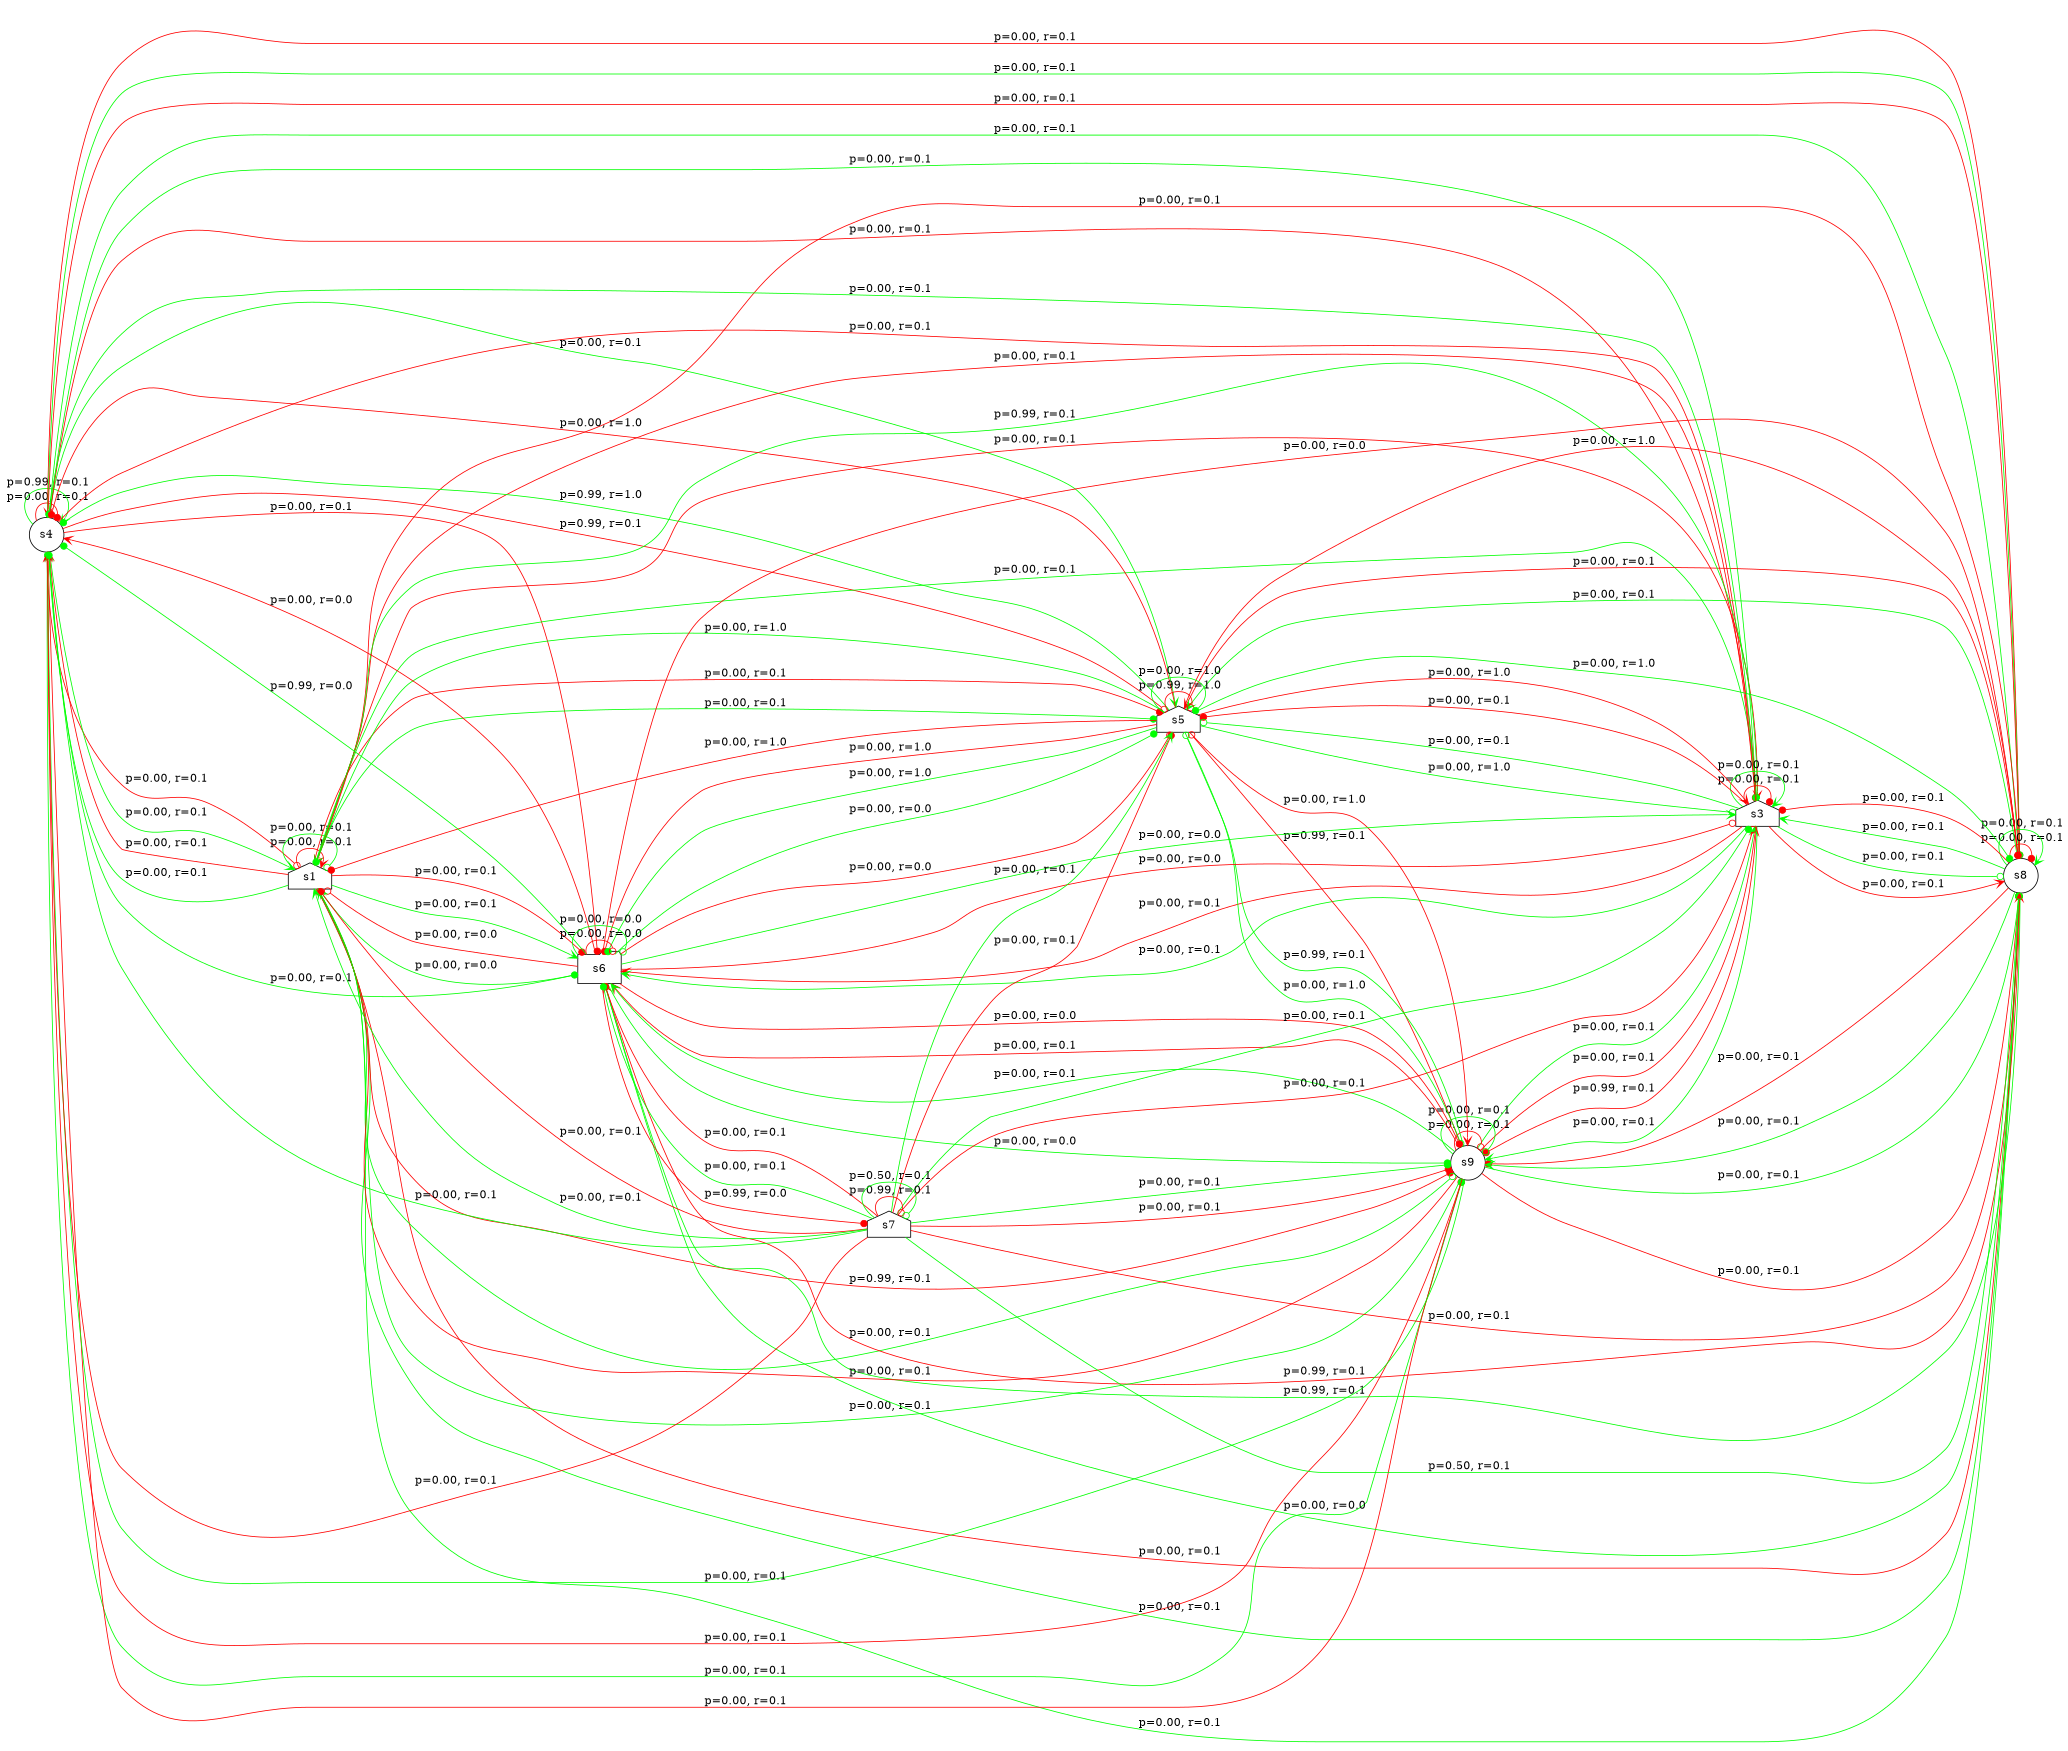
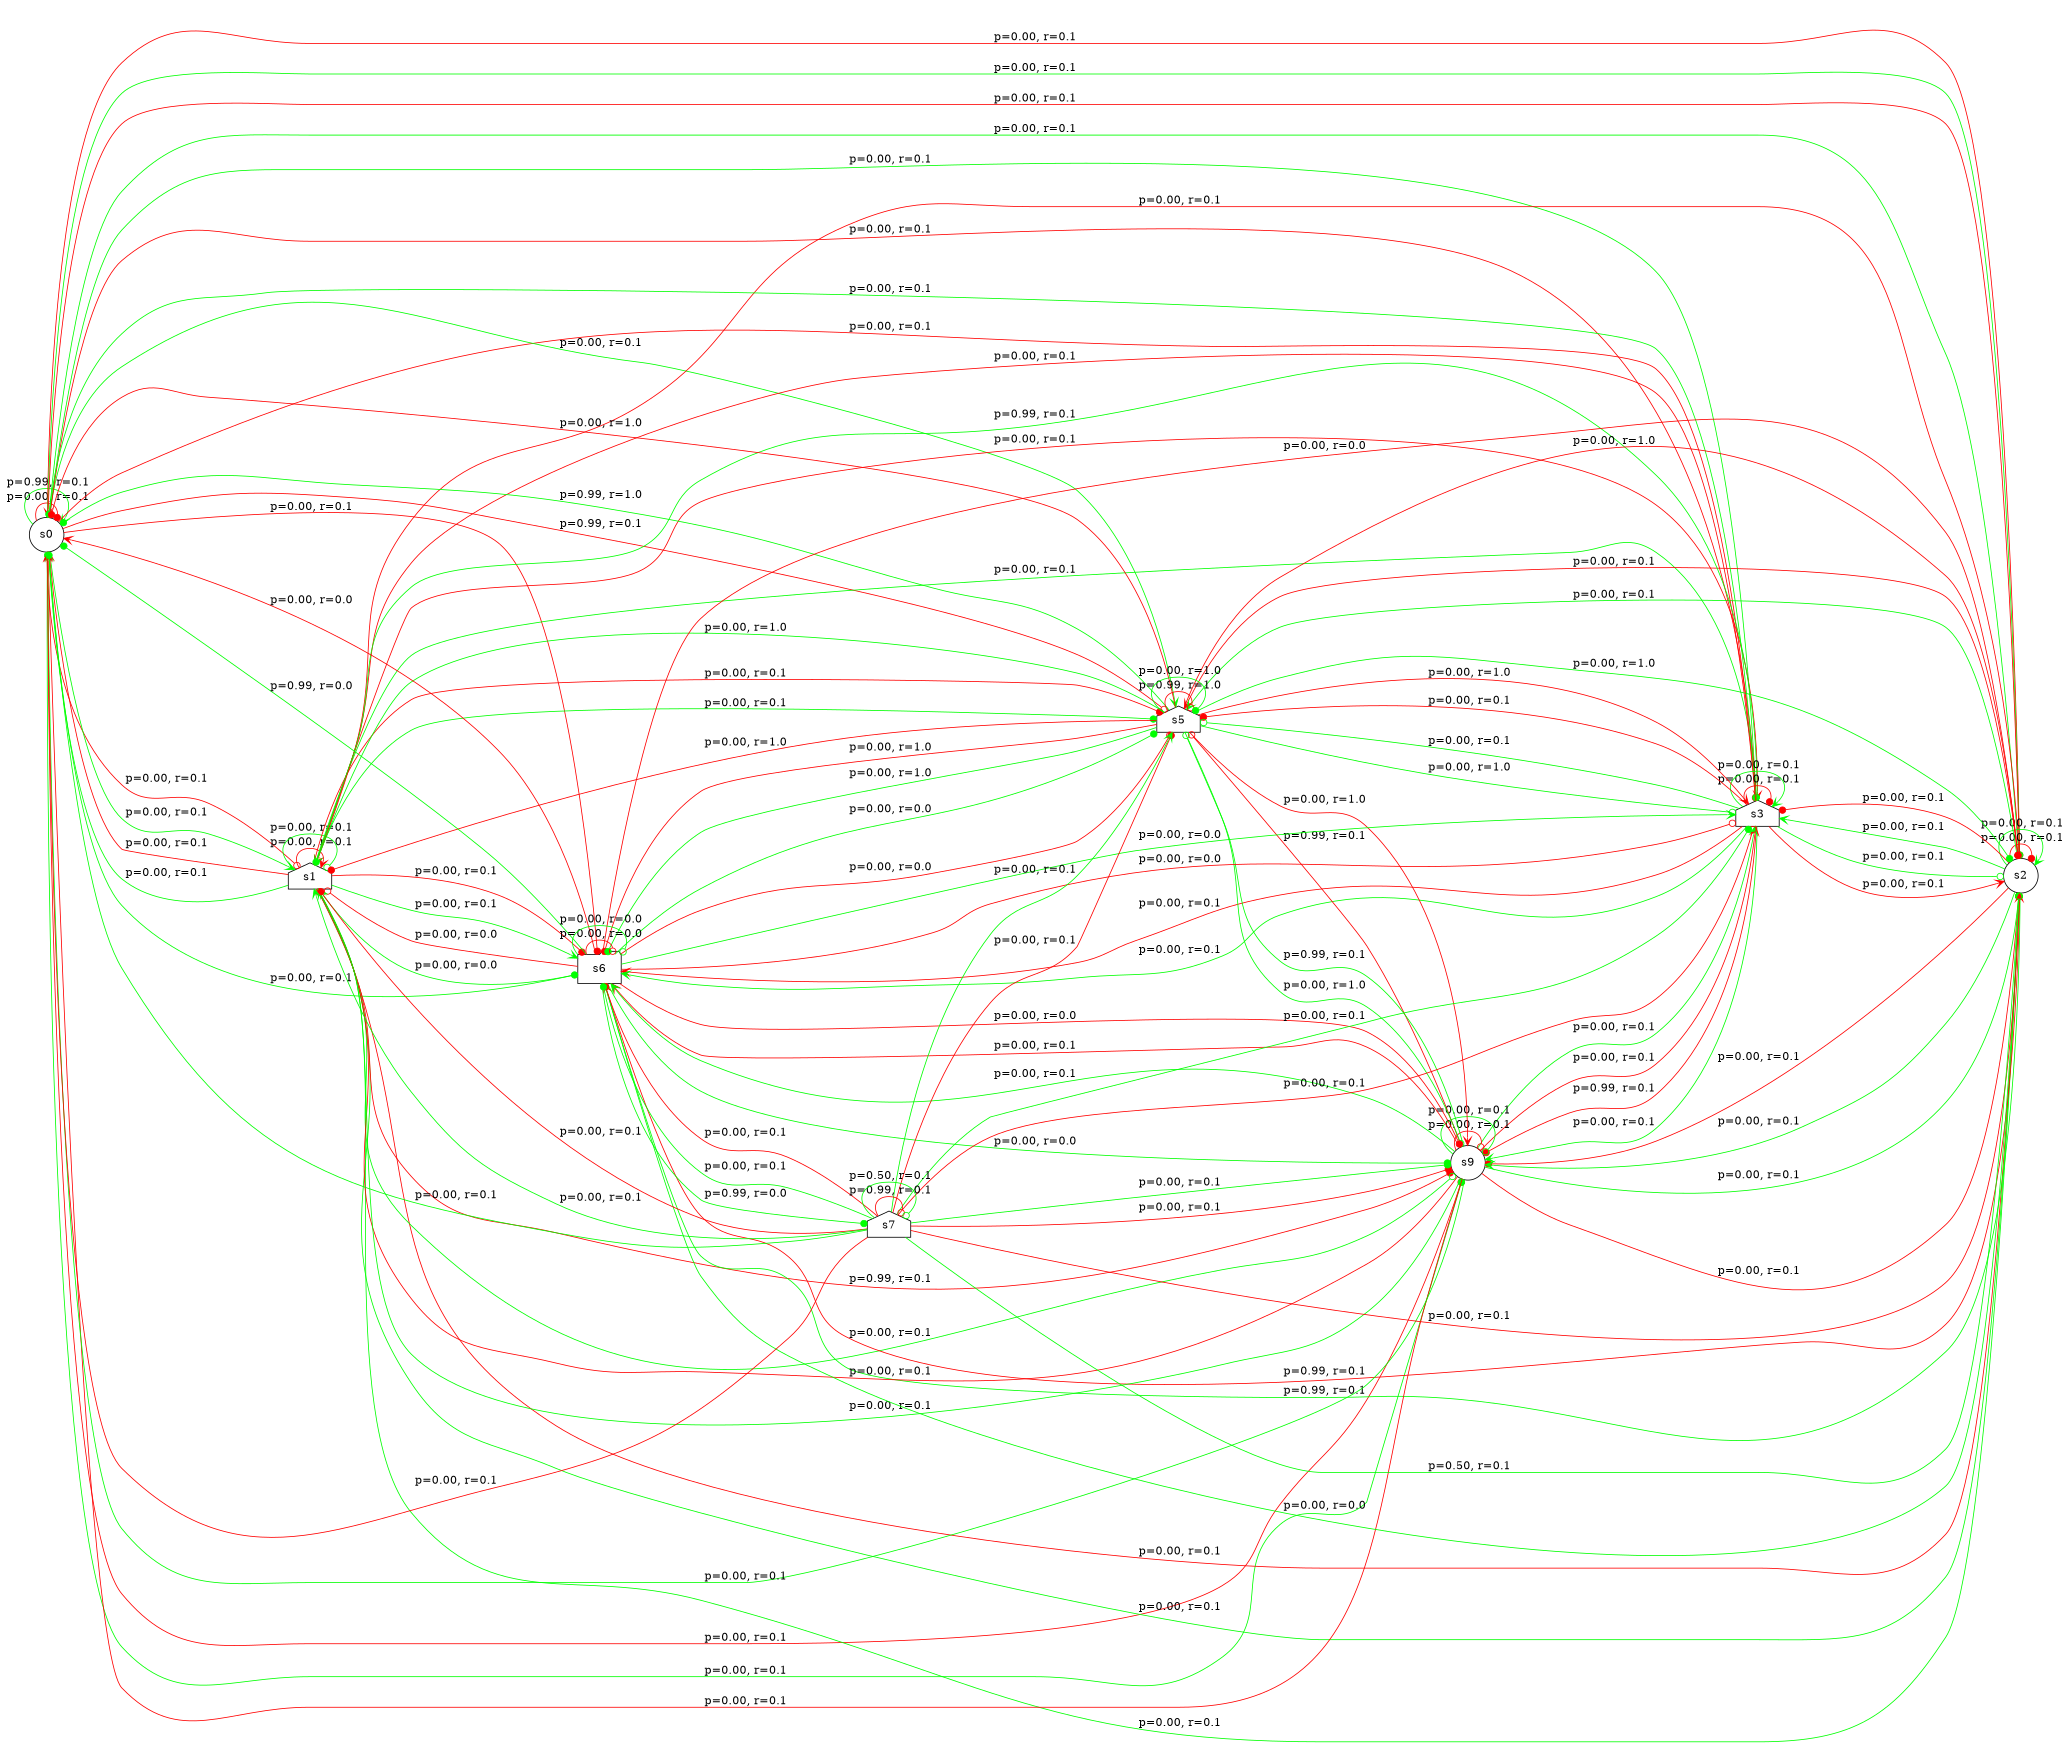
(47, 535) -> (47, 535)
(2021, 876) -> (2021, 876)
(693, 1193) -> (693, 1193)
